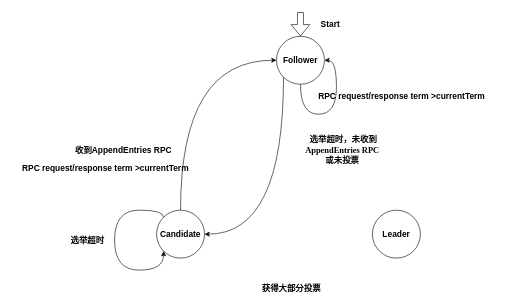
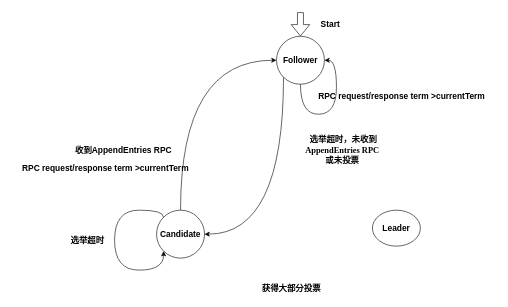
(396, 234) -> (396, 228)
